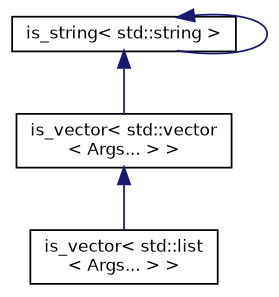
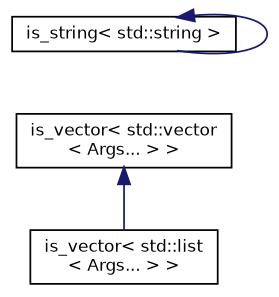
(124, 92) -> none
